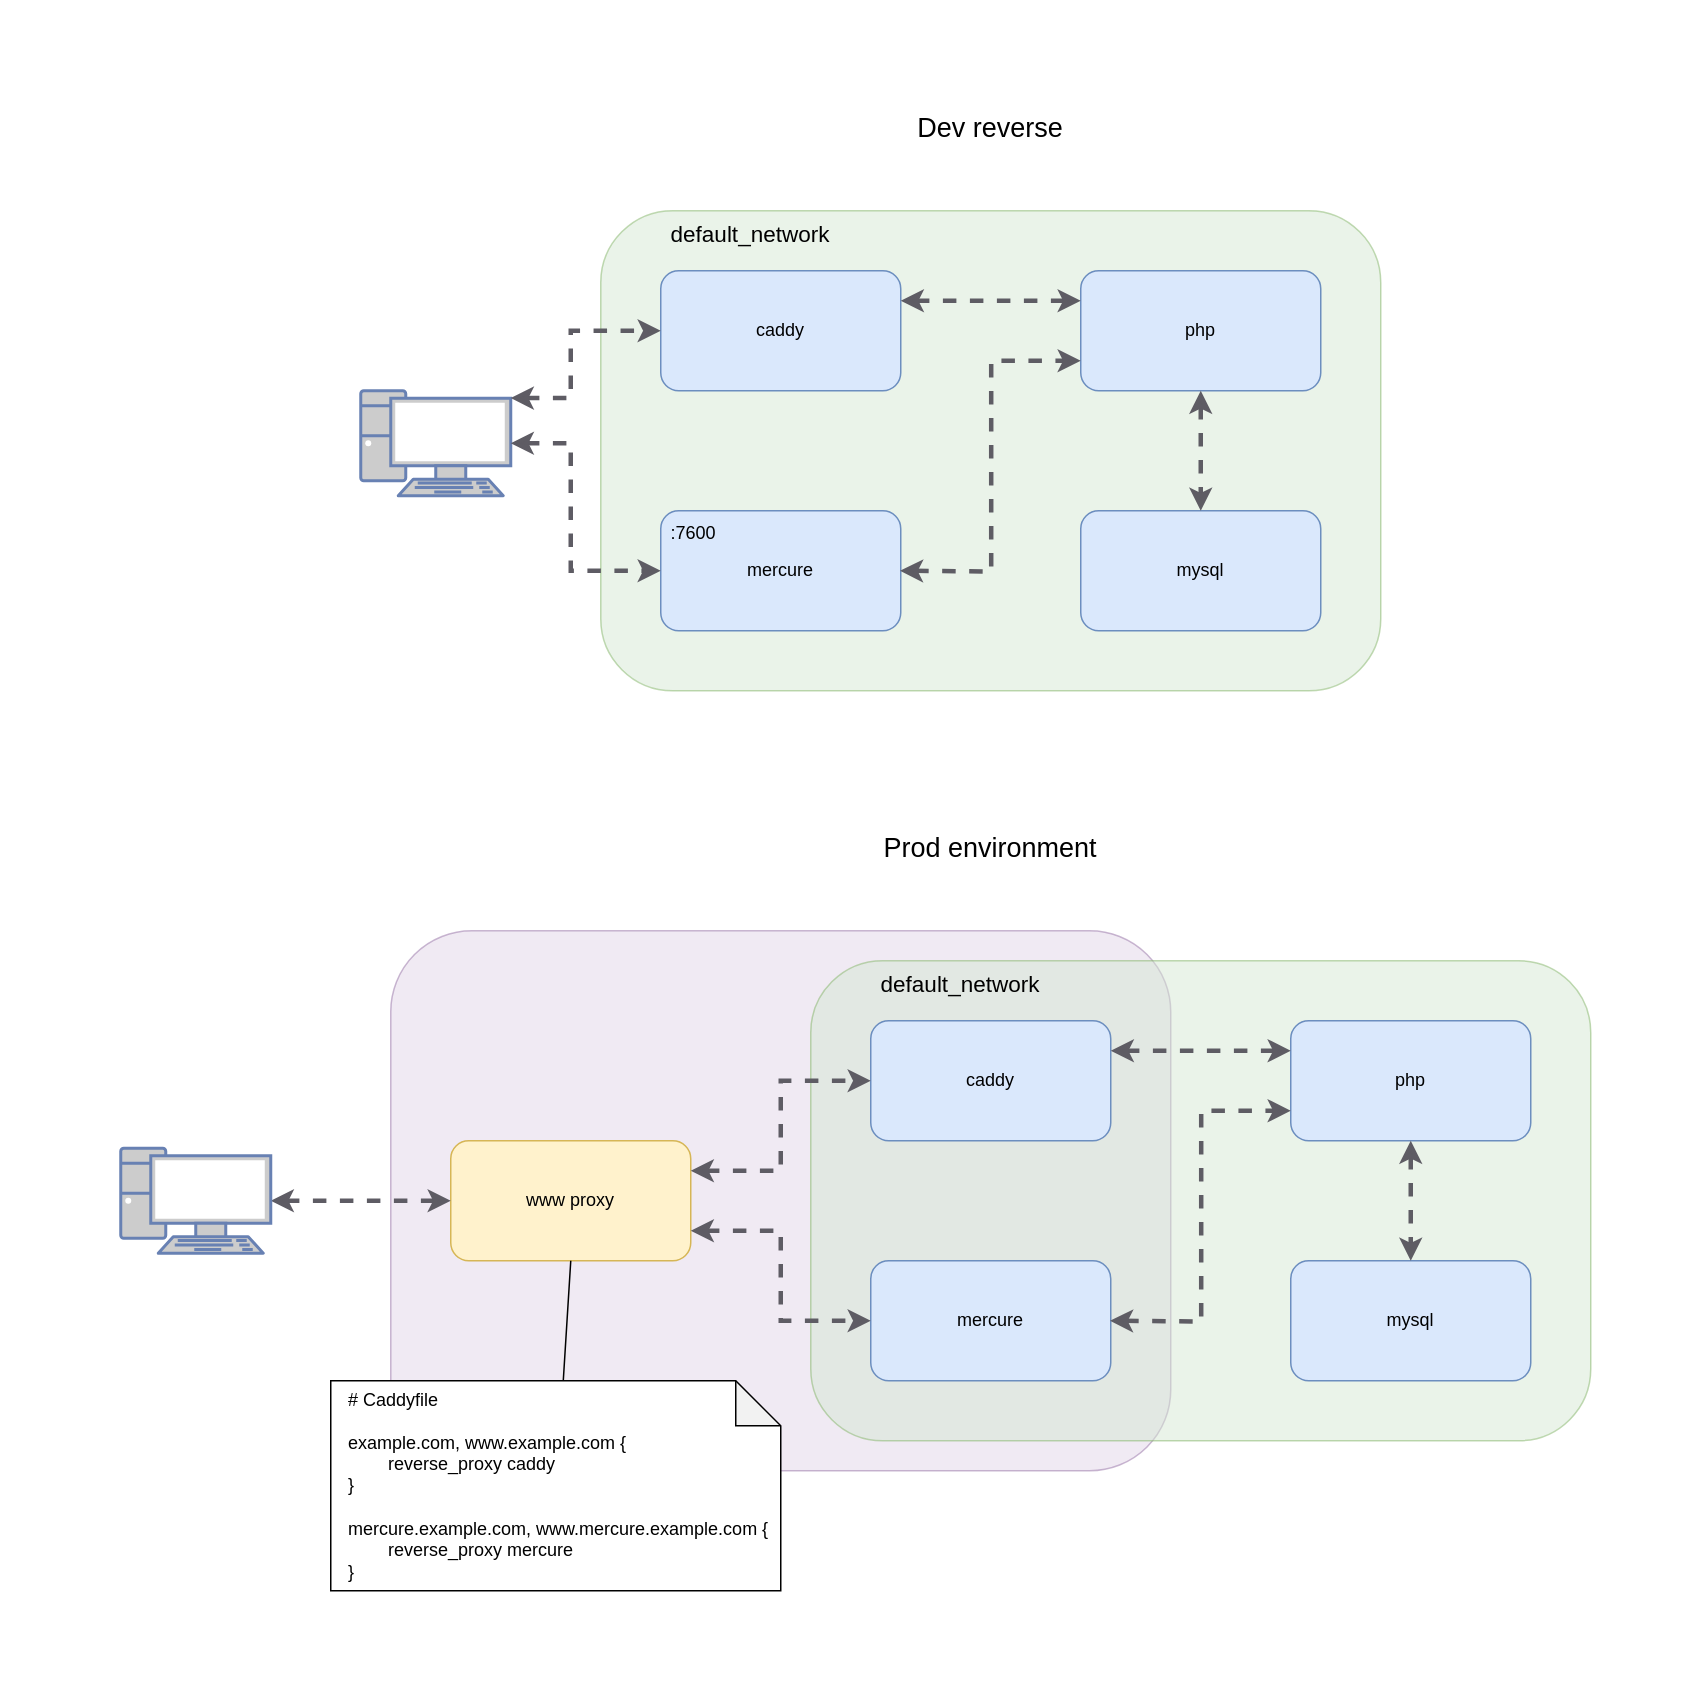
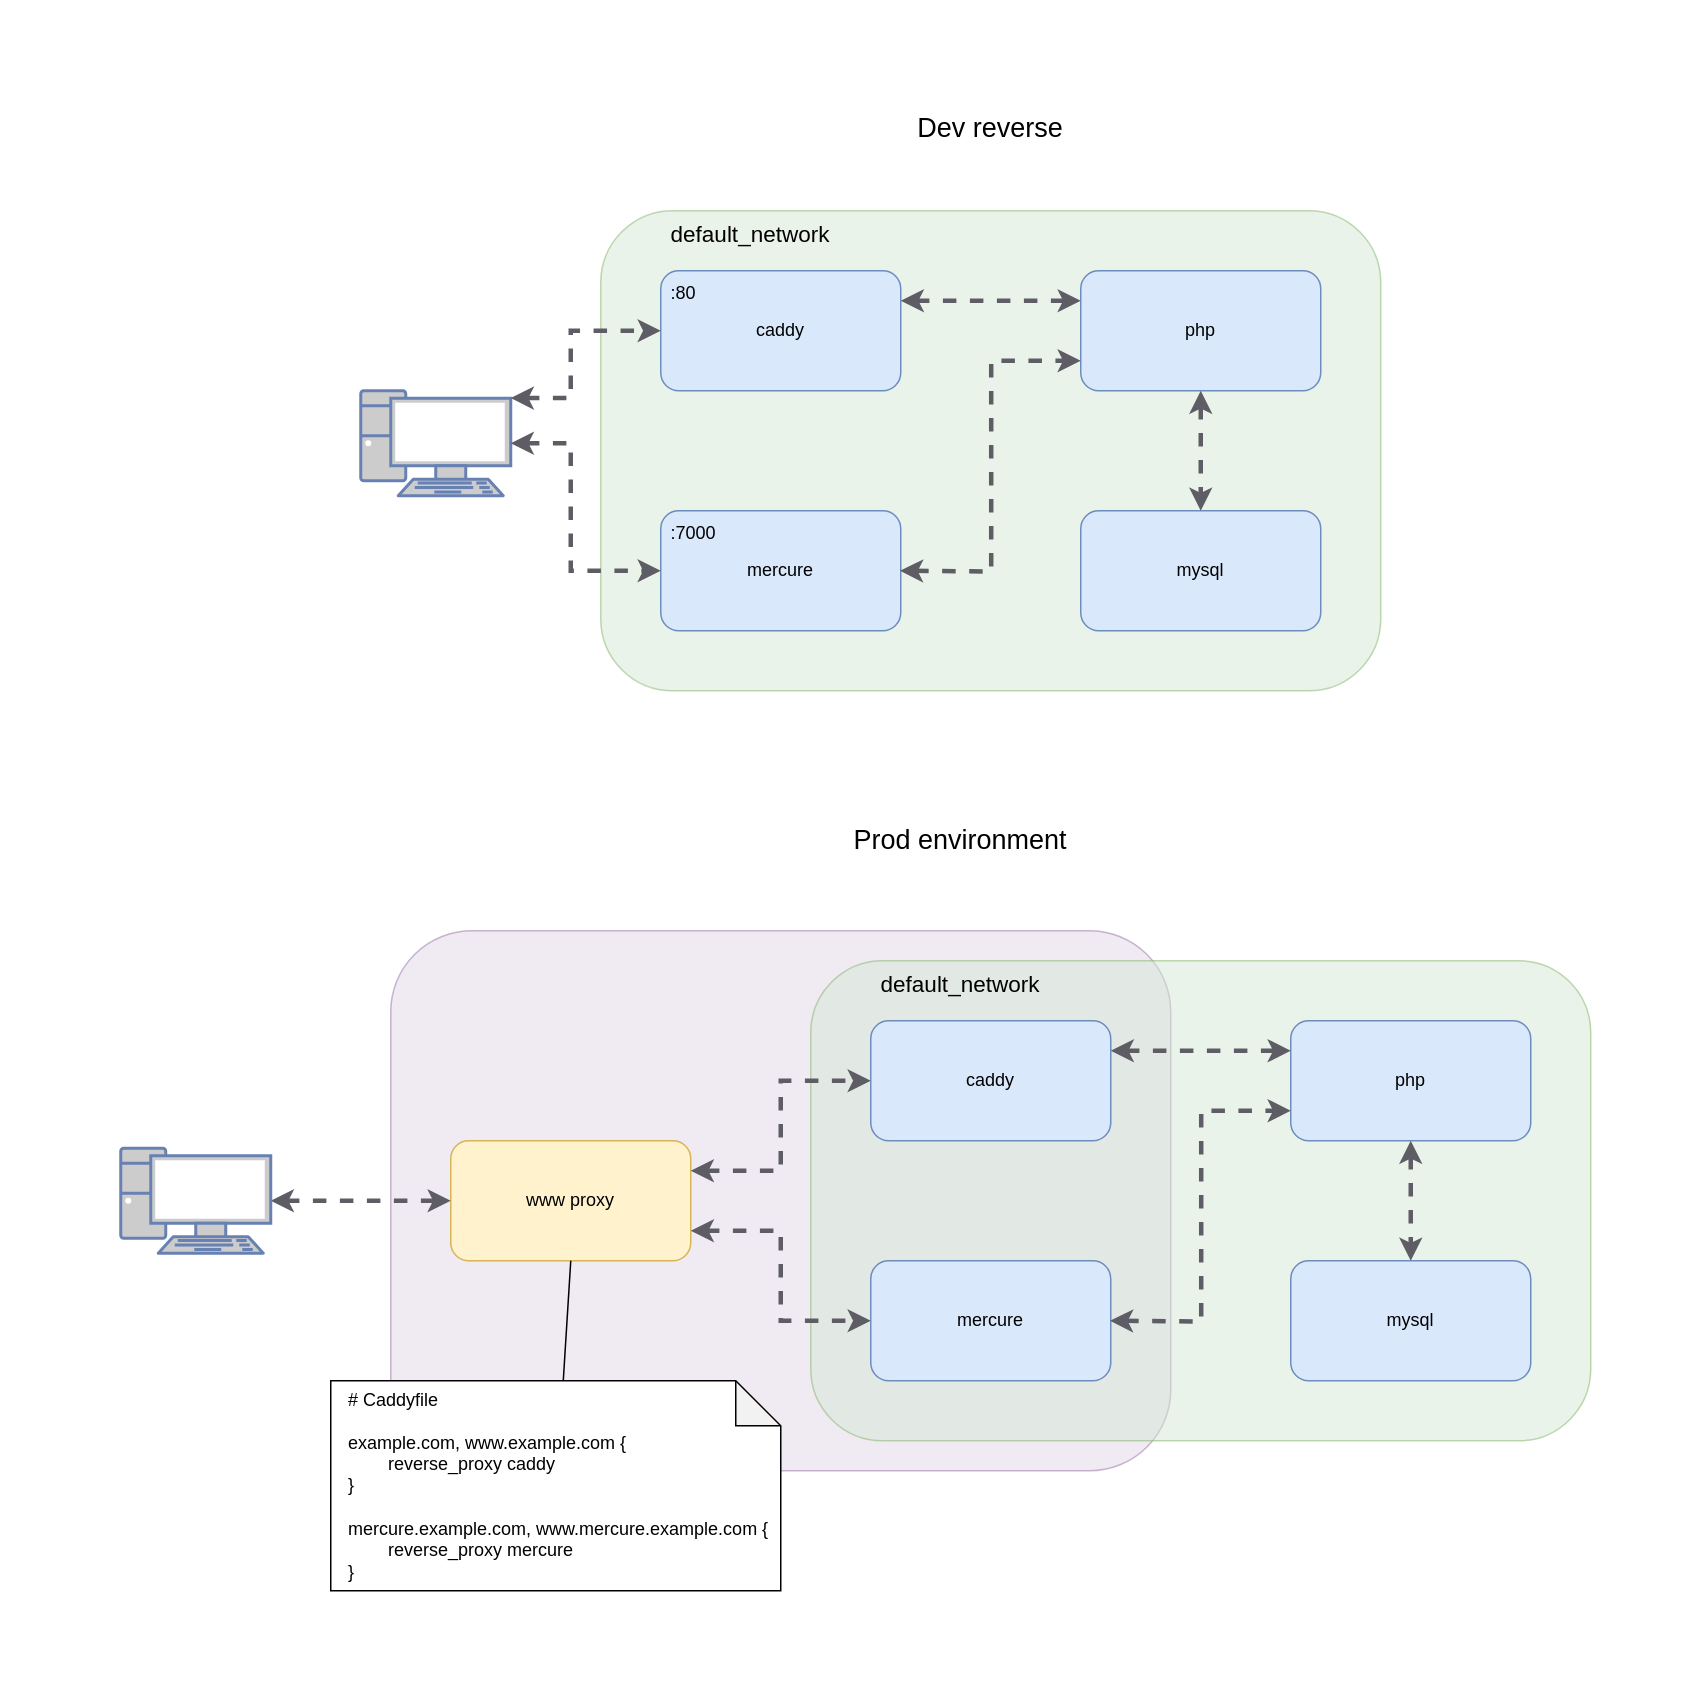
none -> (713, 293)
(694, 533) -> (694, 533)
(991, 848) -> (961, 841)
